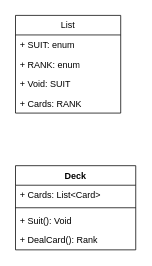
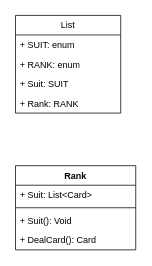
(45, 85) -> (45, 85)
(49, 104) -> (47, 104)
(75, 176) -> (75, 176)
(63, 196) -> (59, 196)
(61, 241) -> (61, 241)
